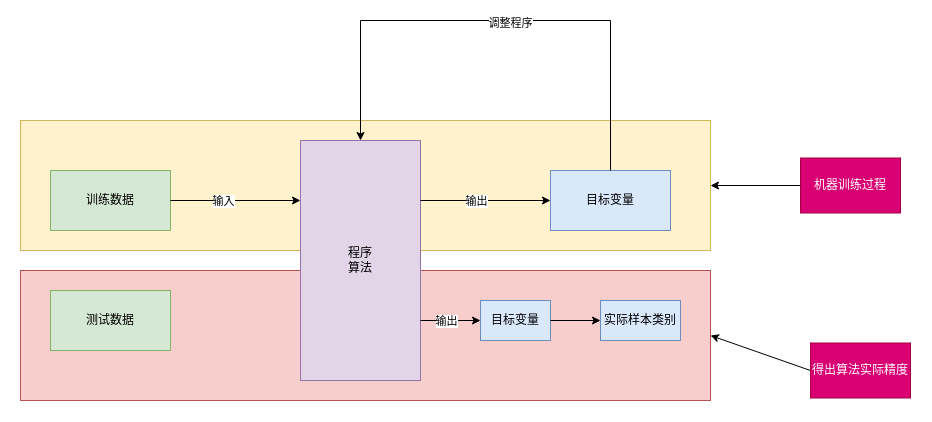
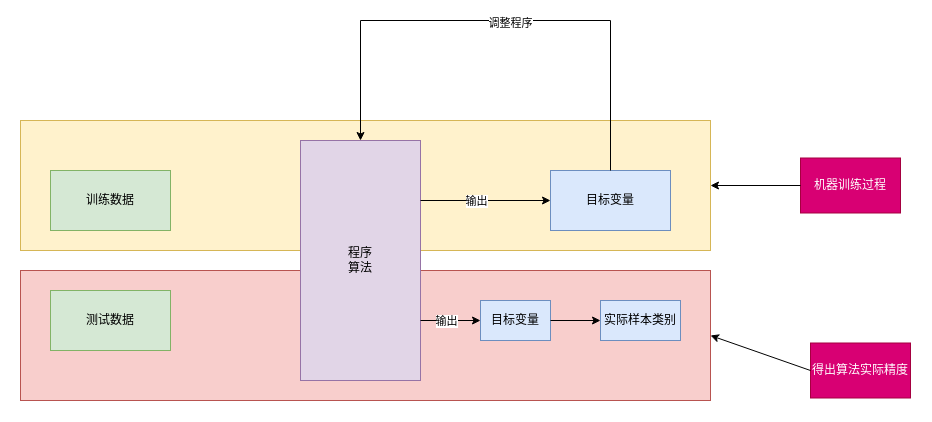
(232, 201) -> none
